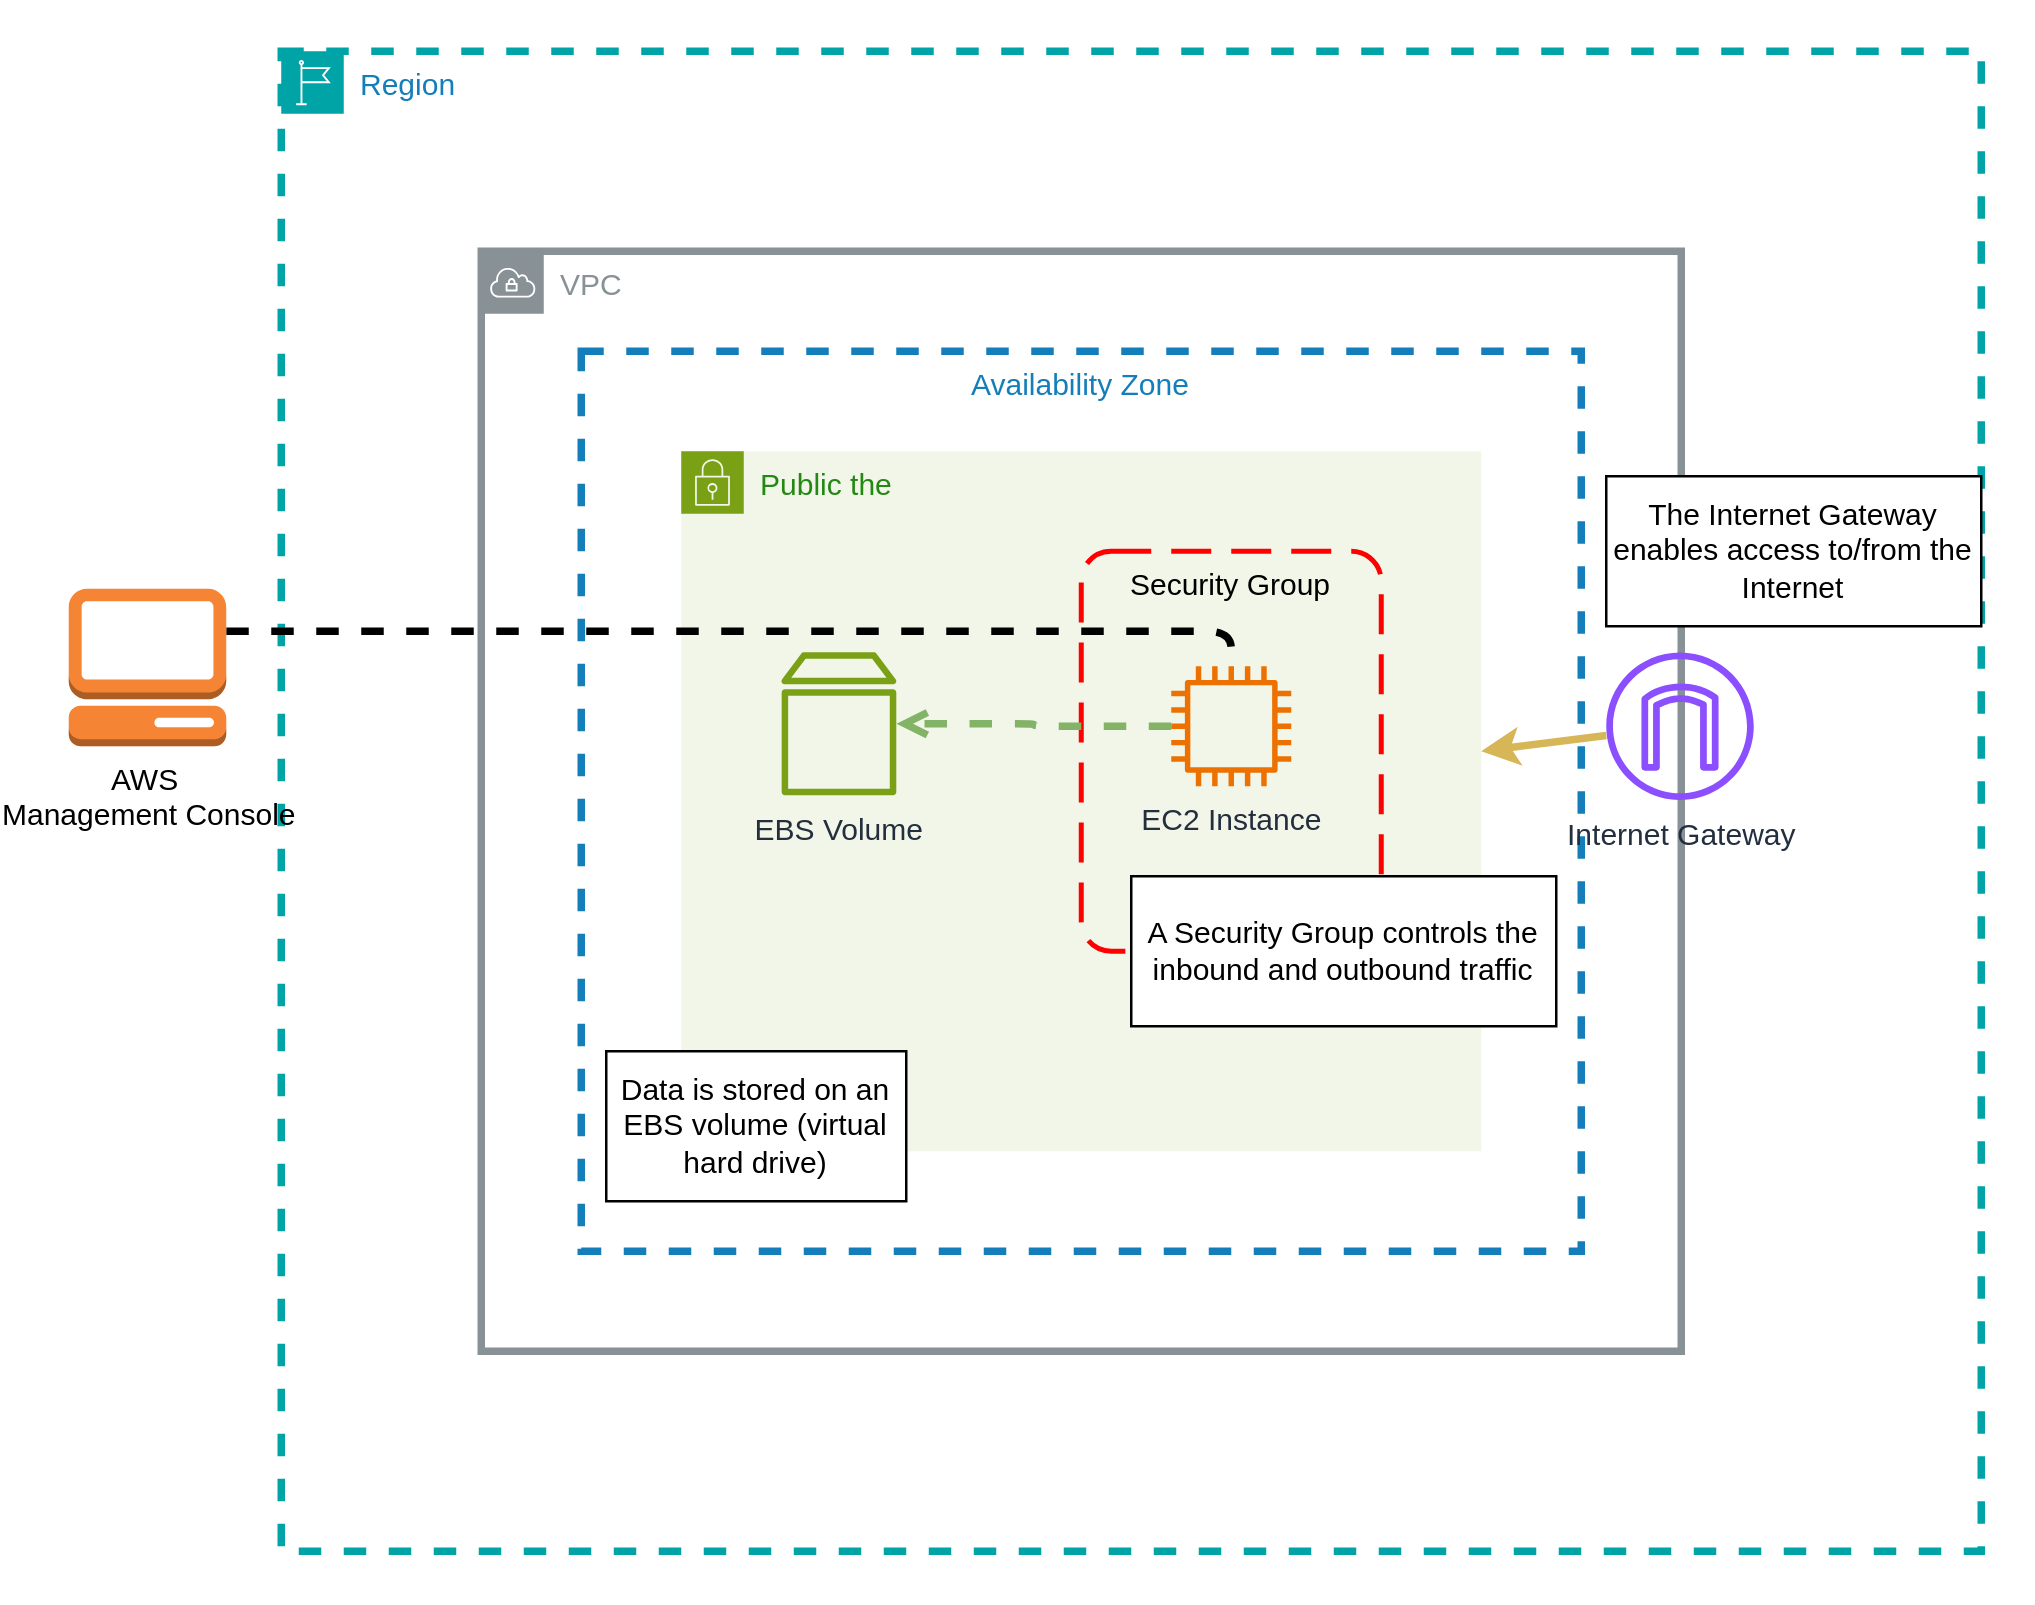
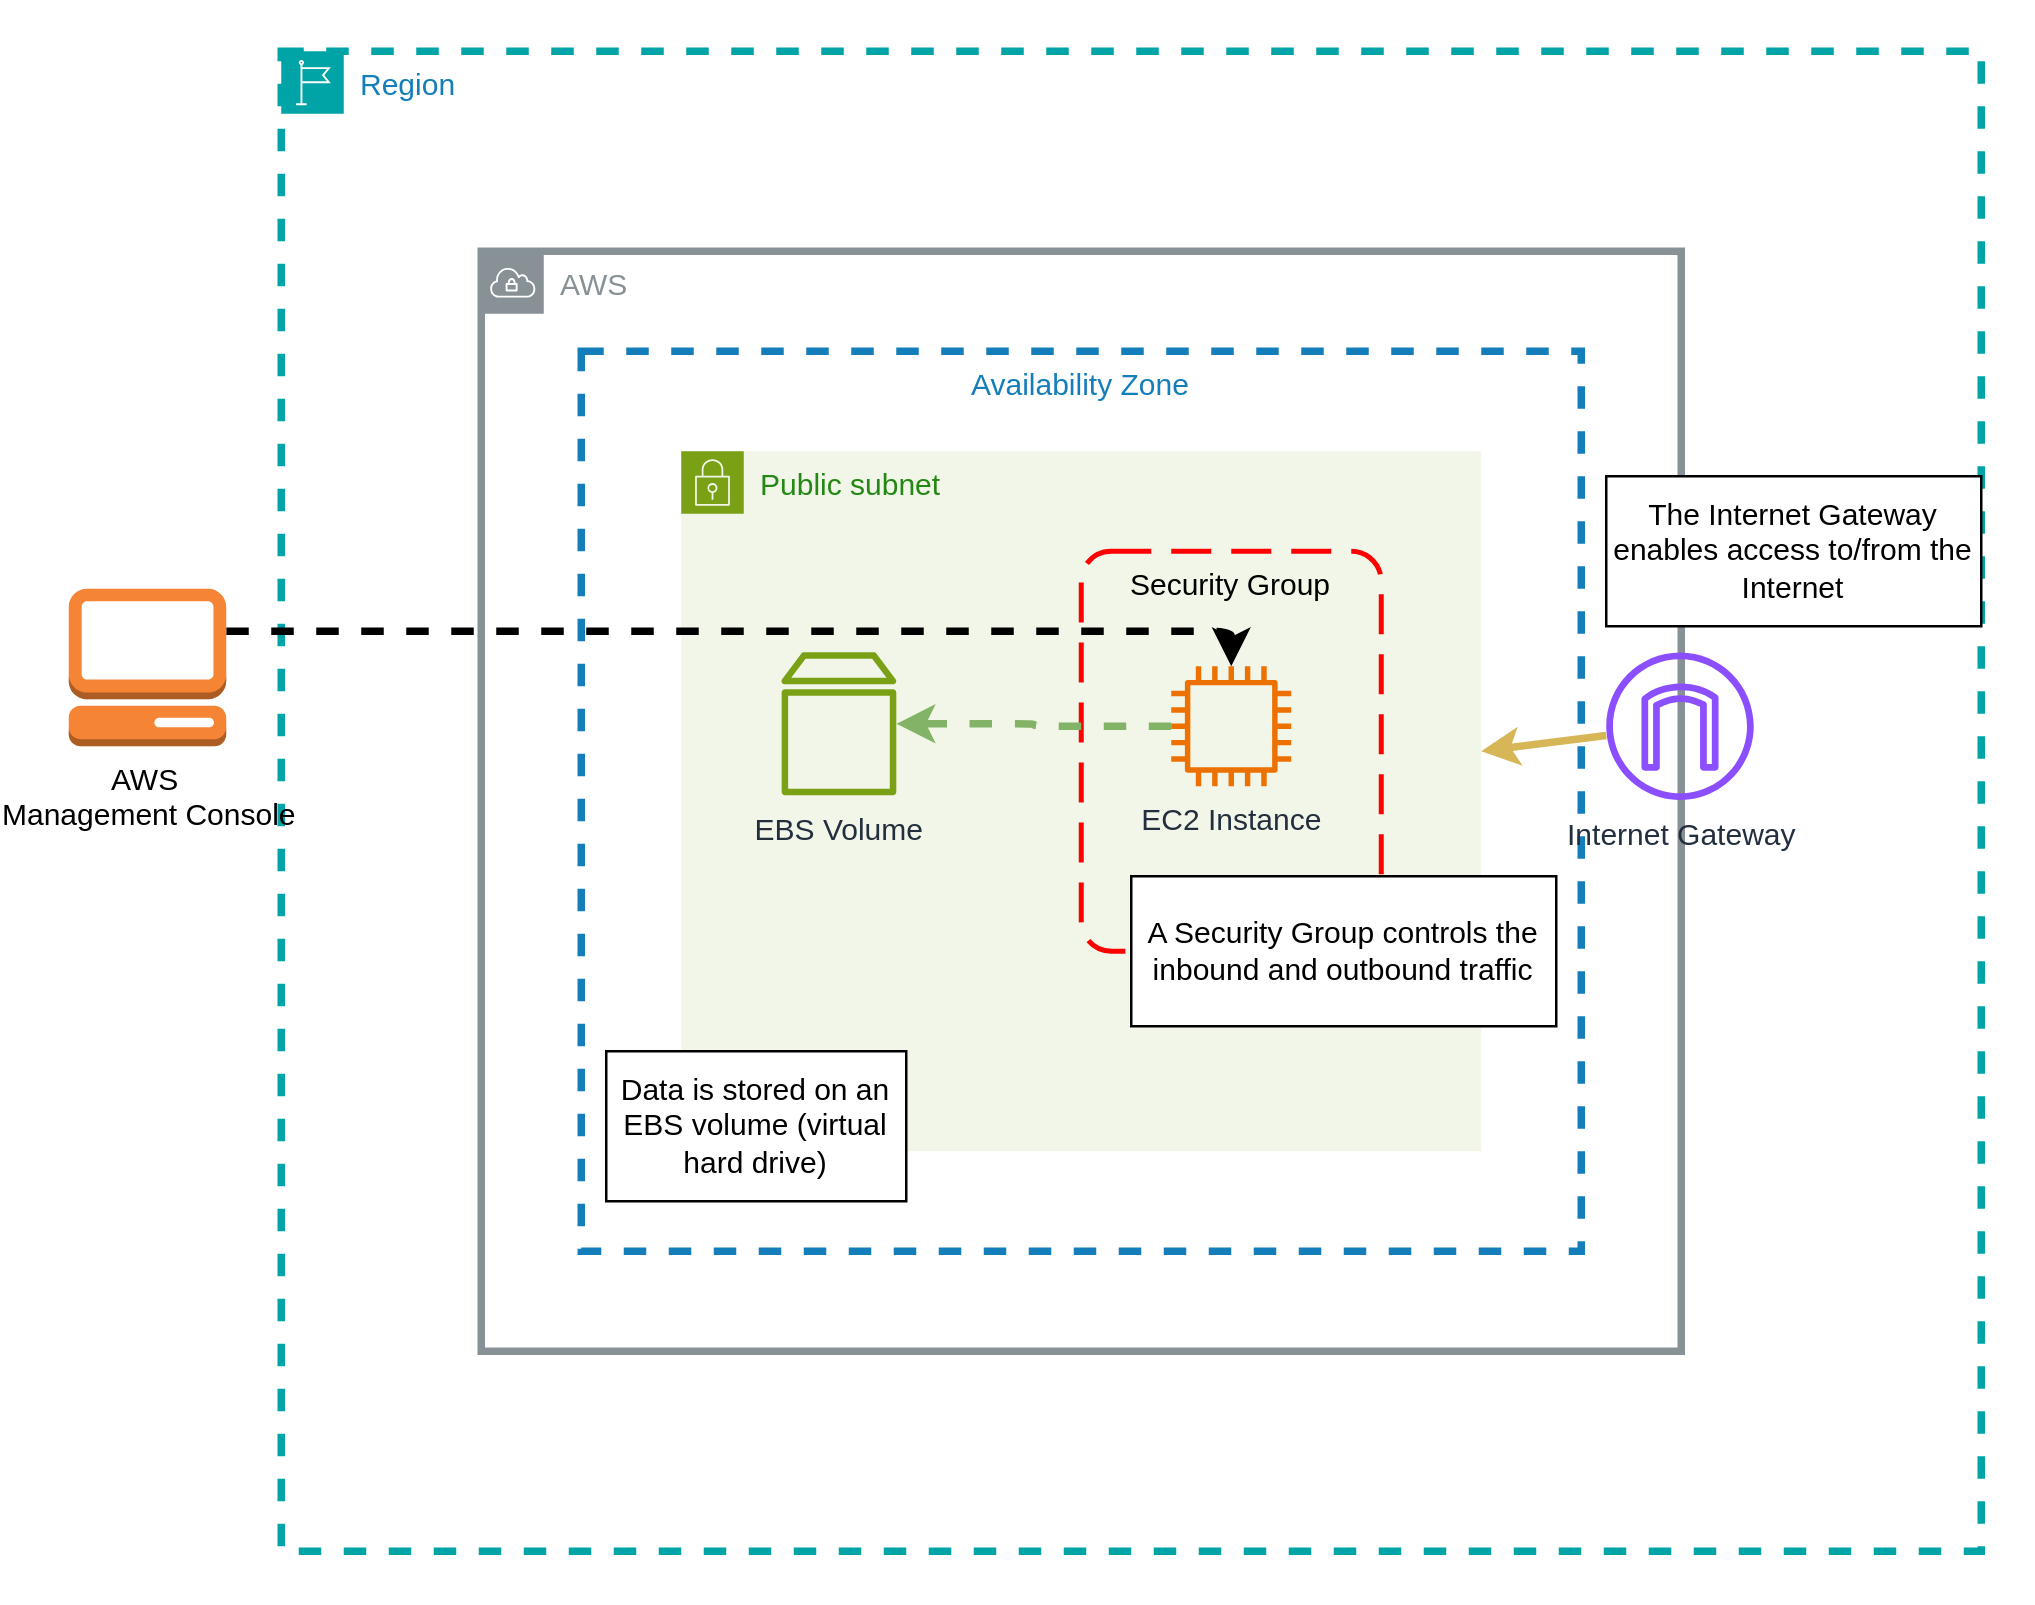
(586, 287) -> (586, 287)
(834, 487) -> (859, 487)
(1231, 655) -> (1224, 632)
(920, 724) -> (924, 724)
